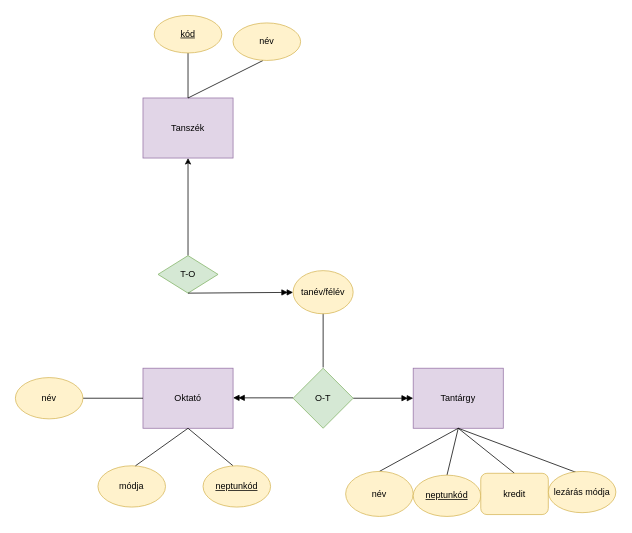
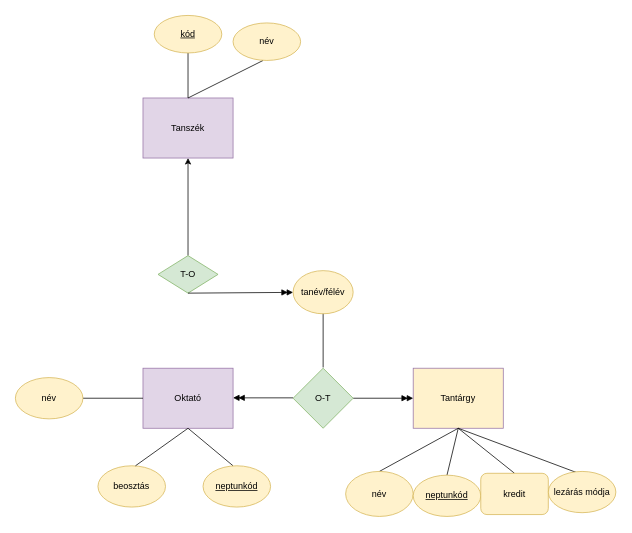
(458, 398) -> (458, 398)
(132, 486) -> (132, 486)
